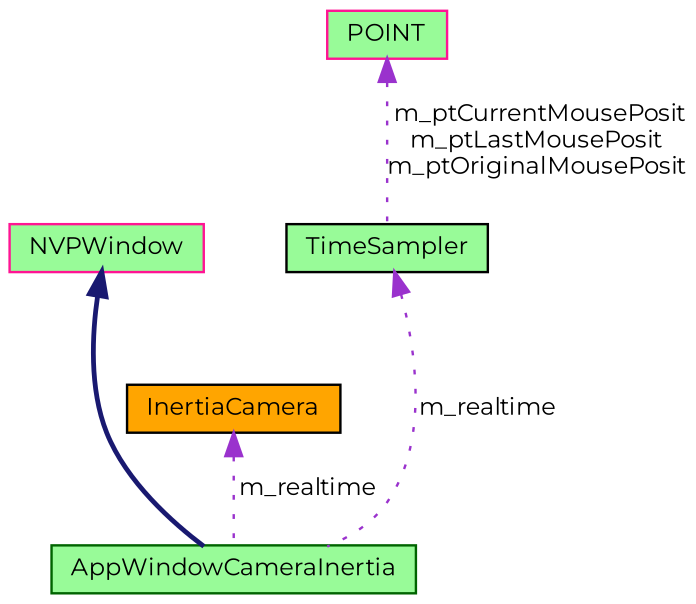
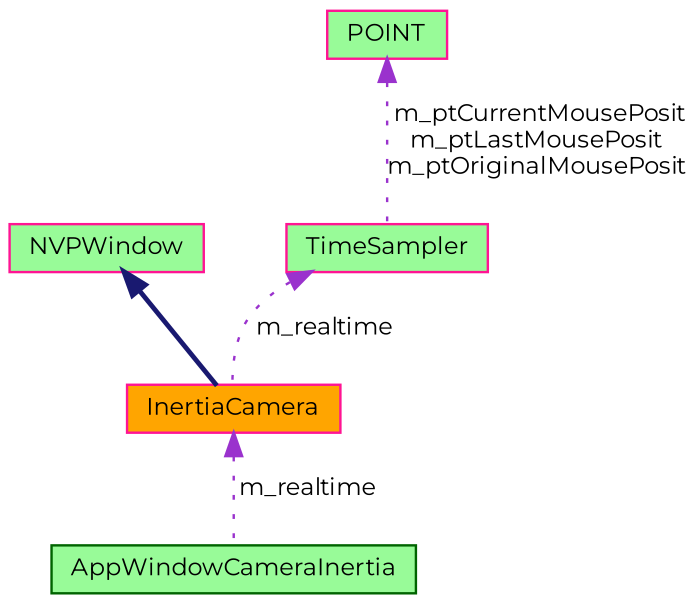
(387, 248) -> (387, 248)
(234, 409) -> (234, 409)
(109, 438) -> (178, 338)
(412, 438) -> (245, 324)
